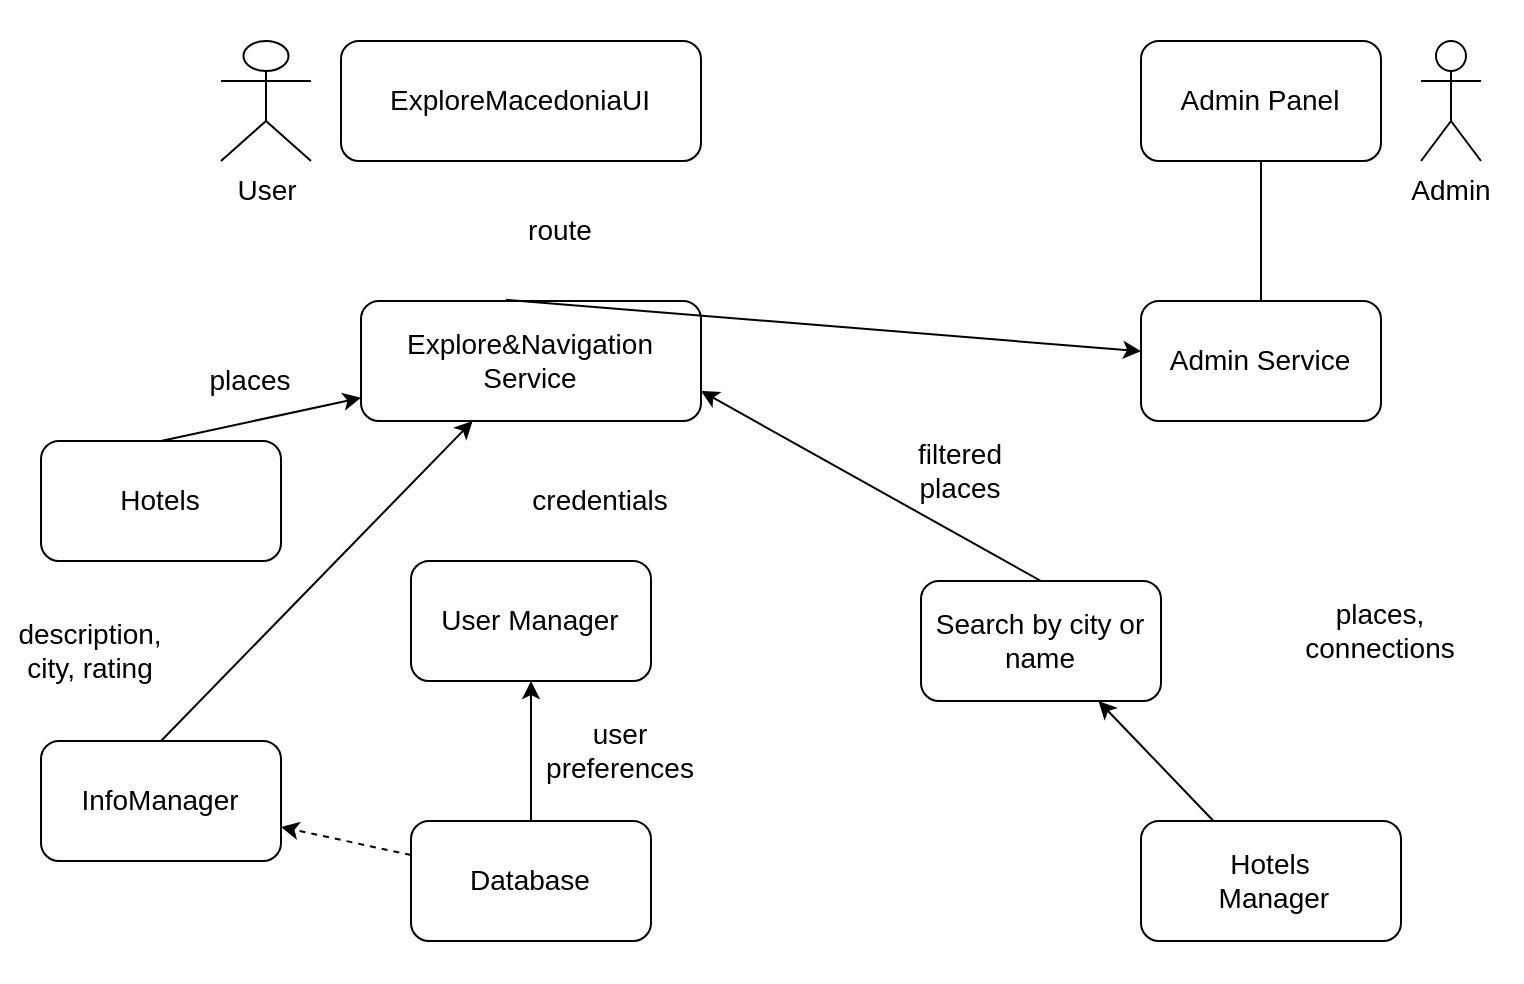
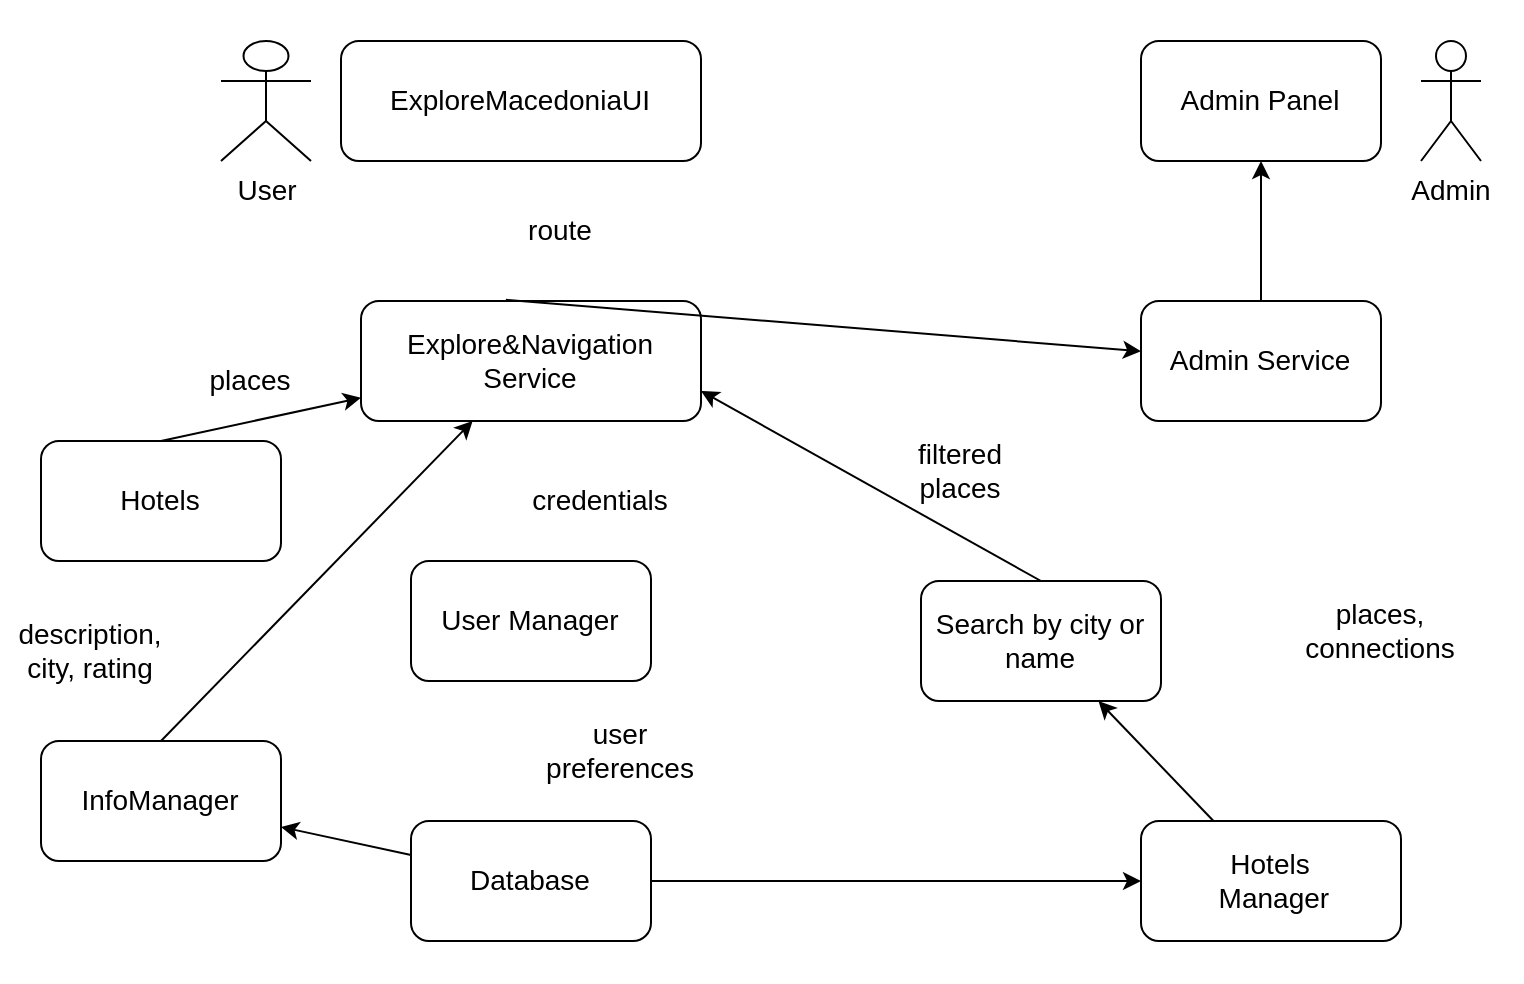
(1261, 170) -> (1261, 176)
(531, 758) -> (889, 881)
(350, 842) -> (350, 842)
